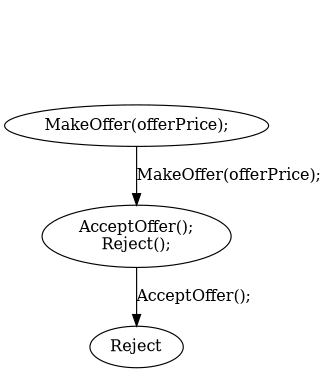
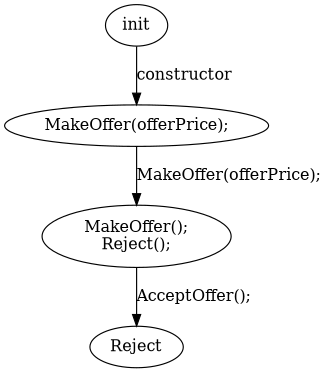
none -> (137, 25)
(137, 236) -> (137, 236)
